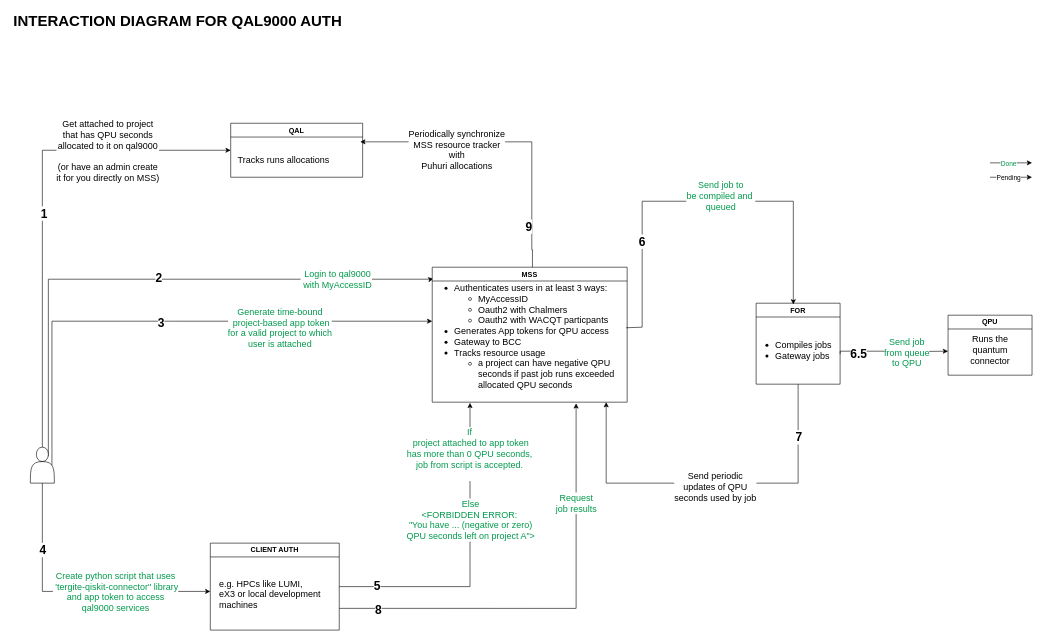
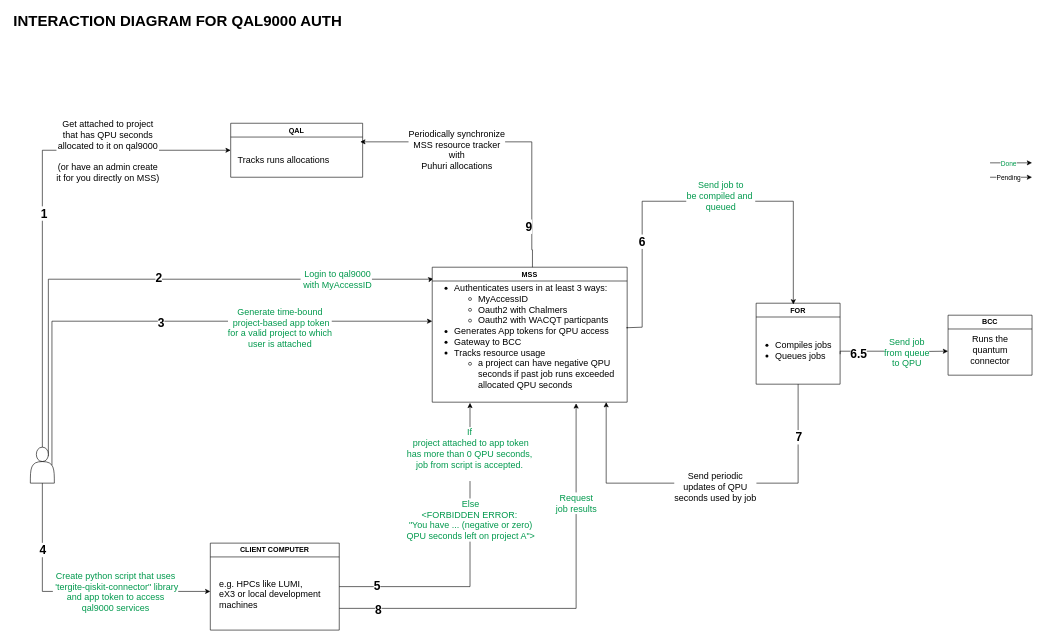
(990, 323) -> (990, 323)
(775, 350) -> (775, 350)
(275, 551) -> (275, 551)
